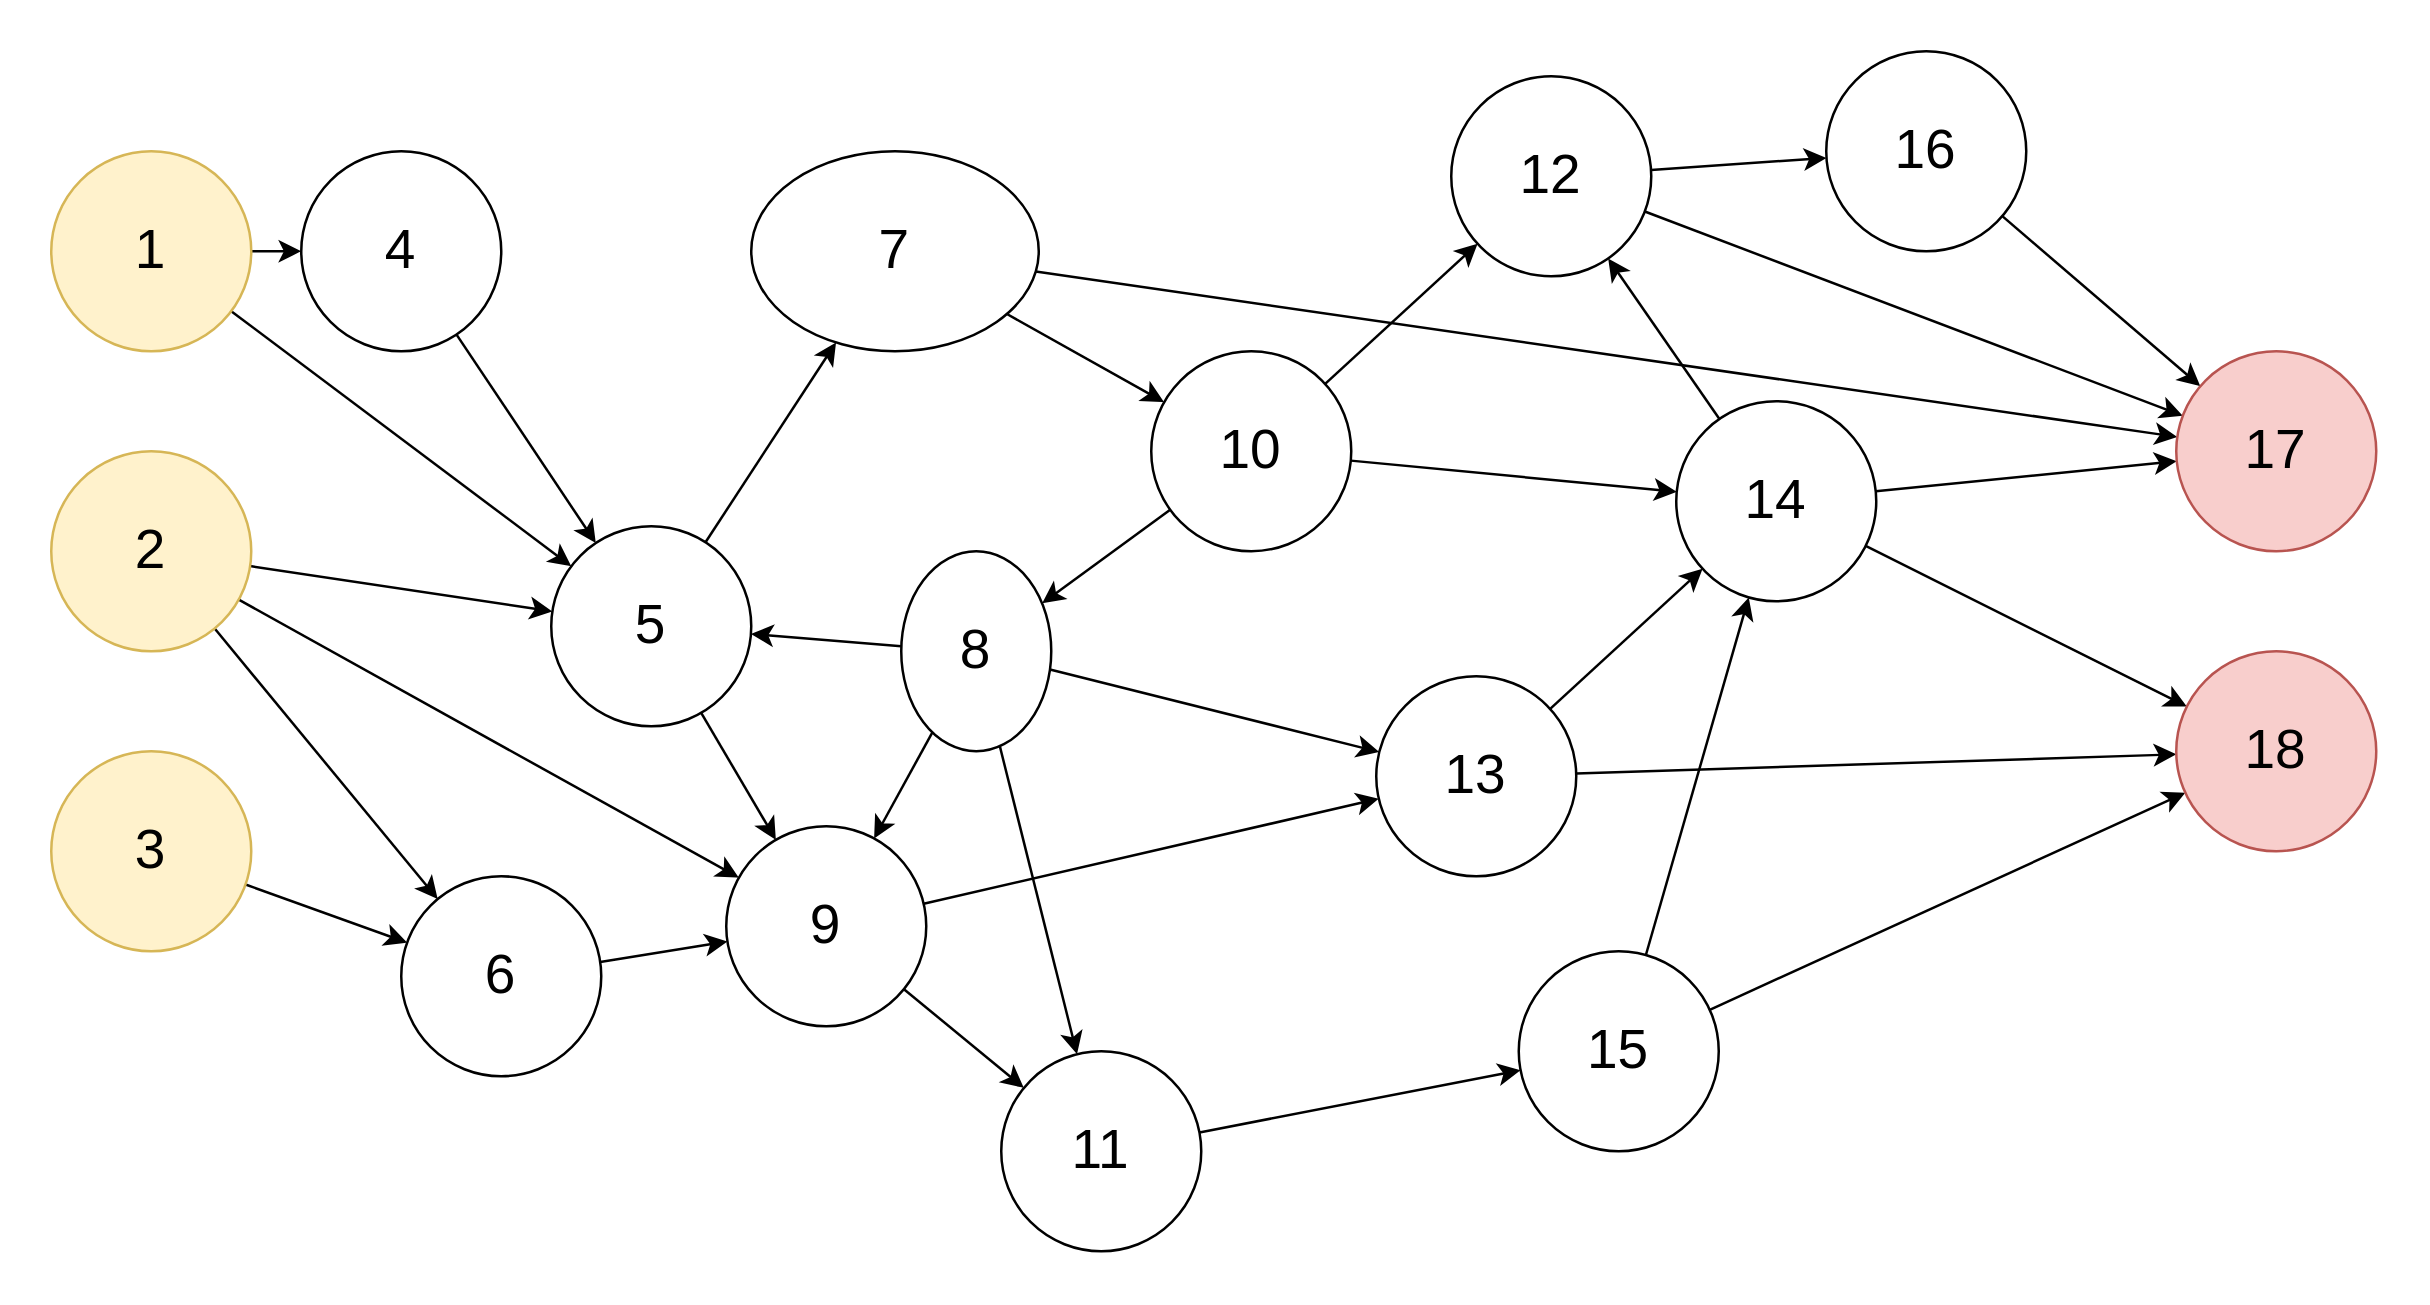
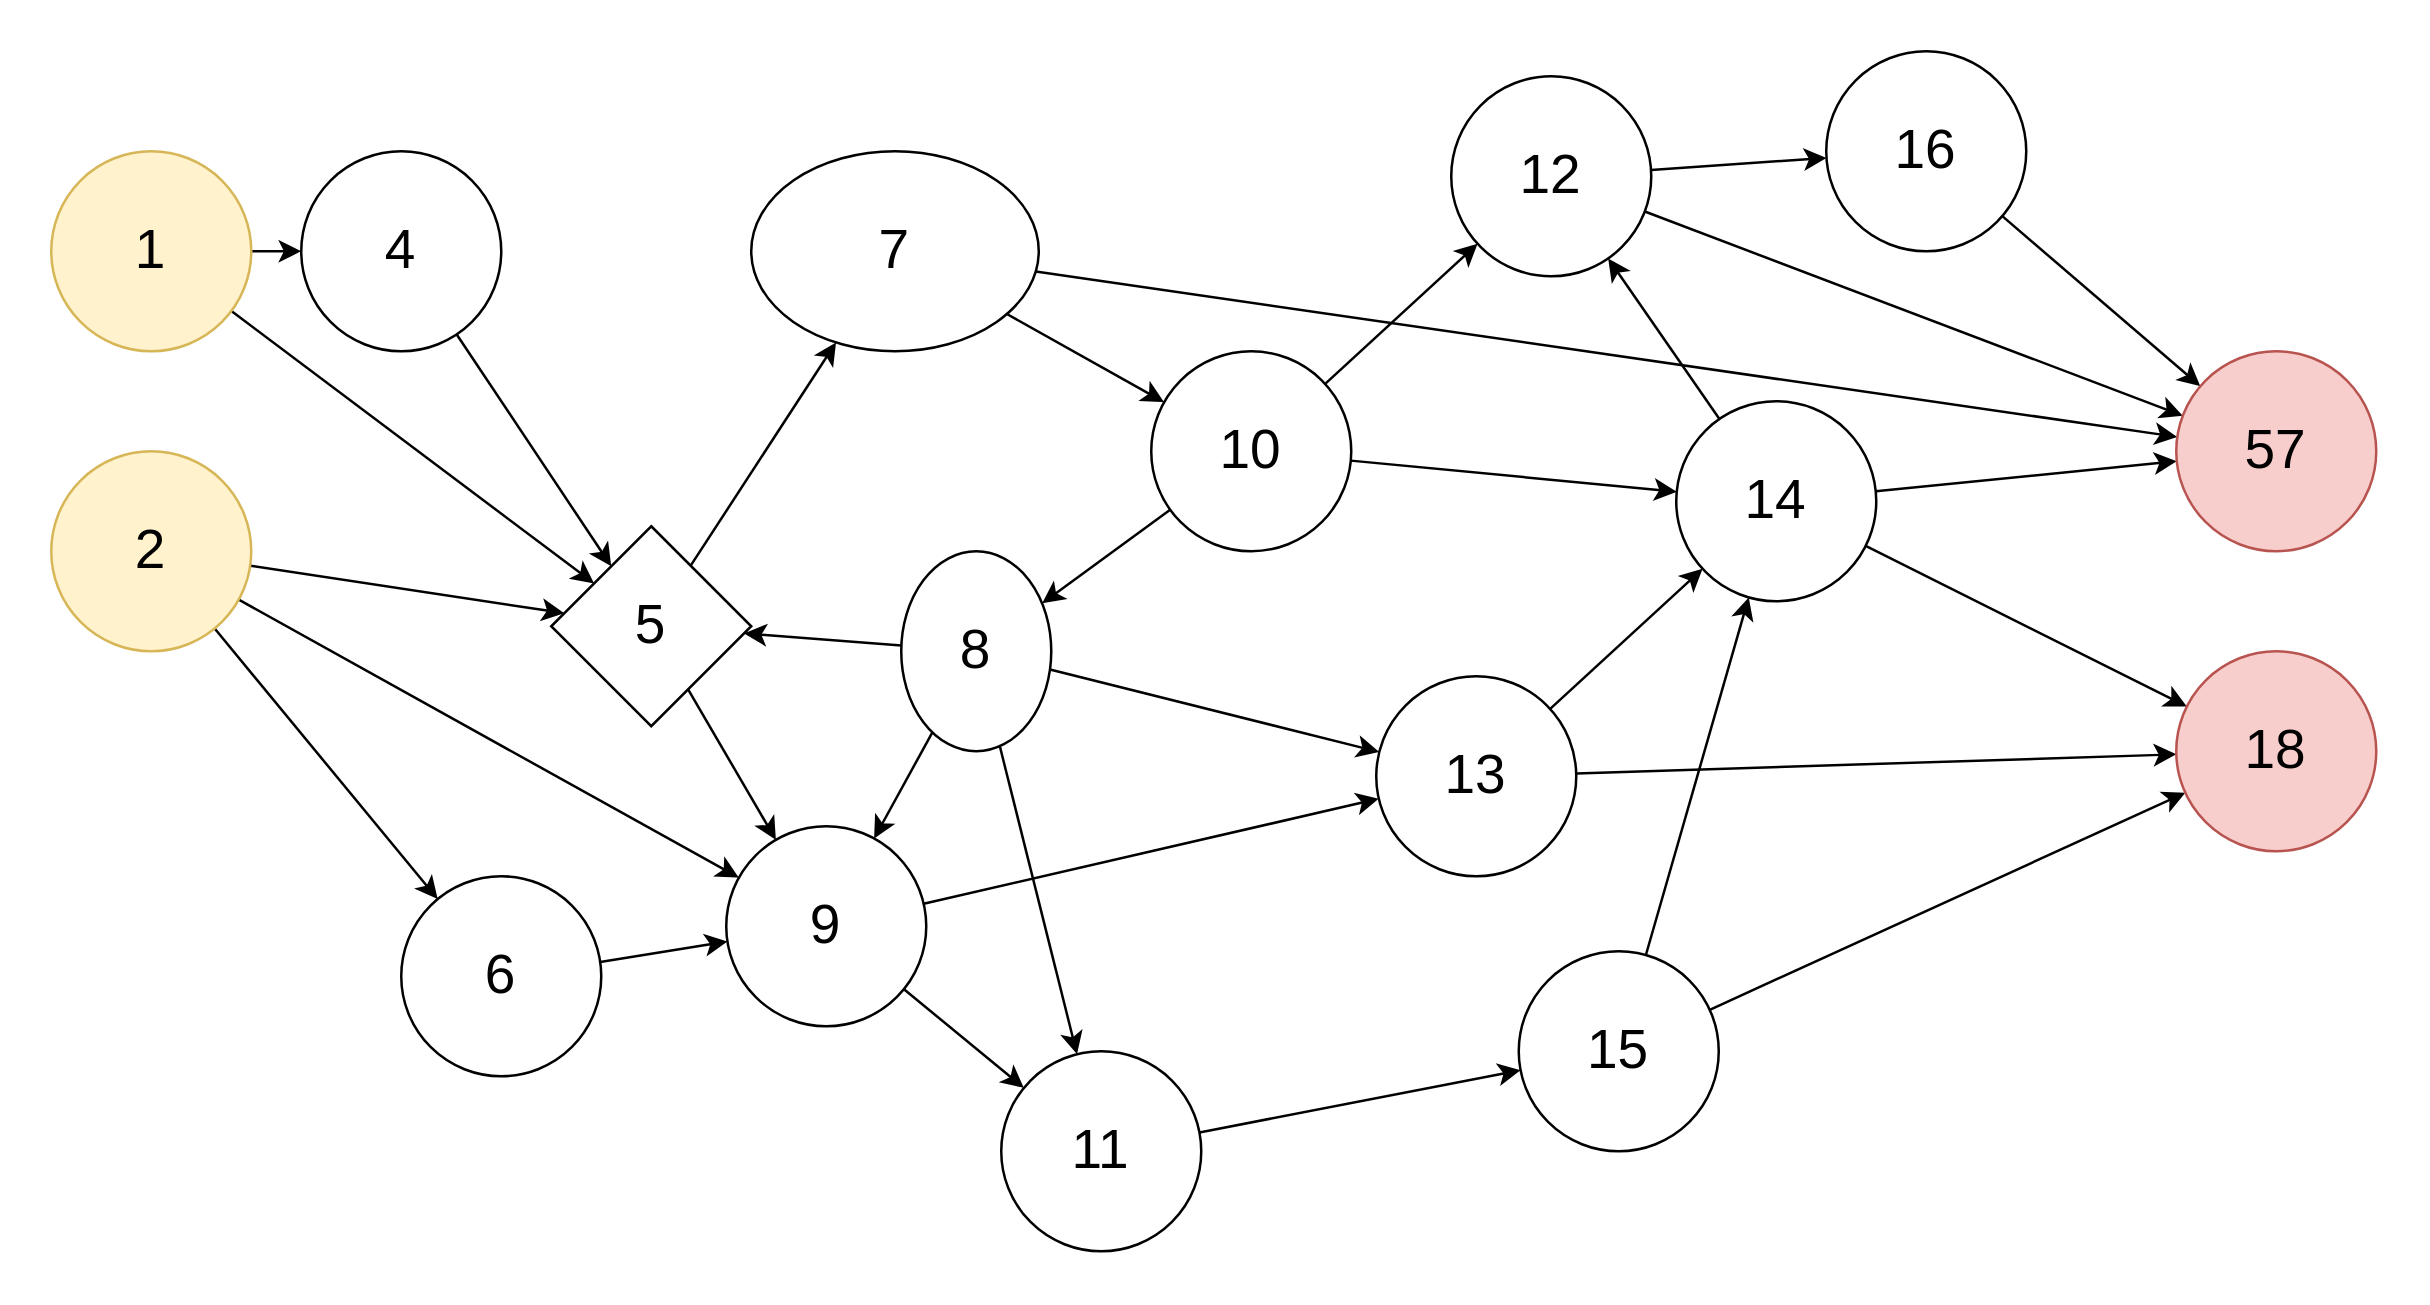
(2276, 451) -> (2276, 451)
(651, 626) -> (651, 626)
(151, 851) -> none
(318, 911) -> none
